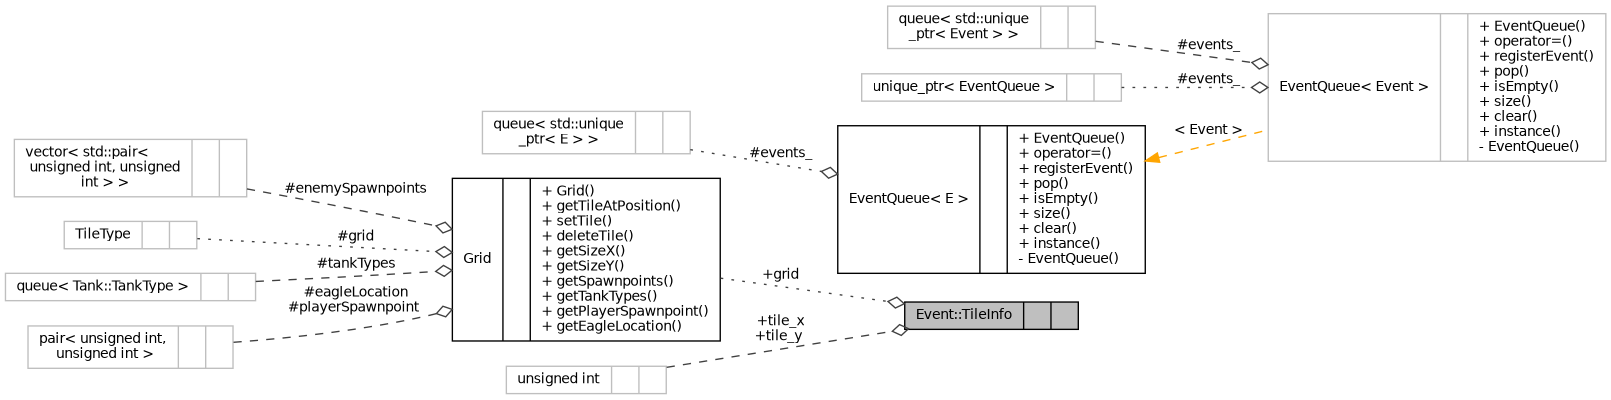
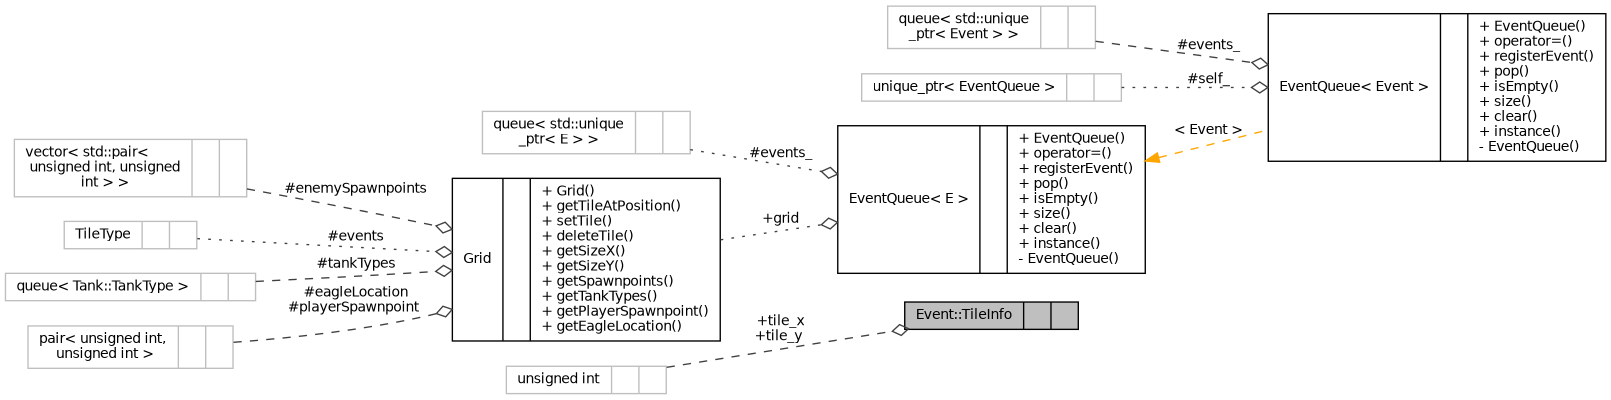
(1207, 80) -> (1207, 80)
(1437, 87) -> (1437, 87)
(354, 237) -> (354, 237)
(804, 290) -> (771, 232)
